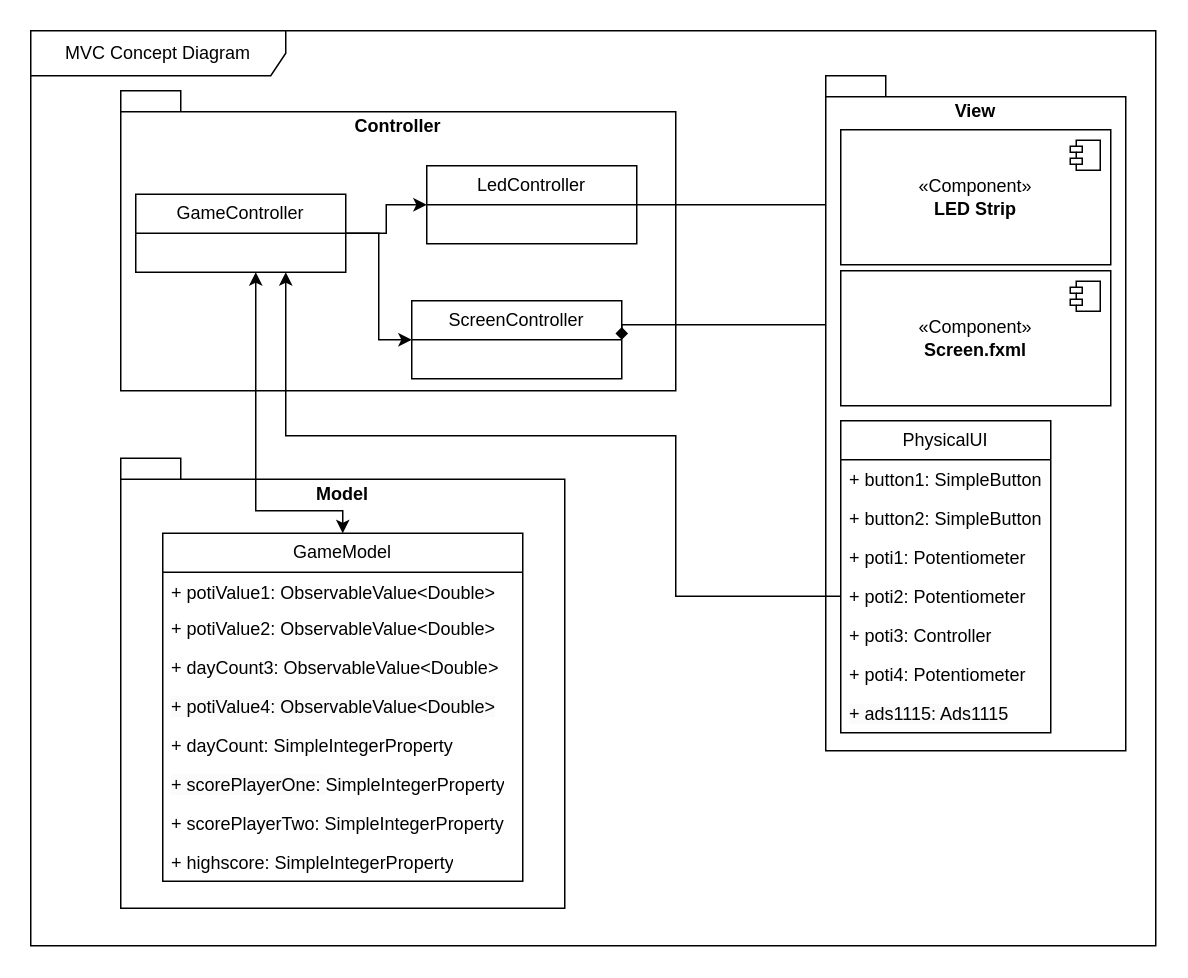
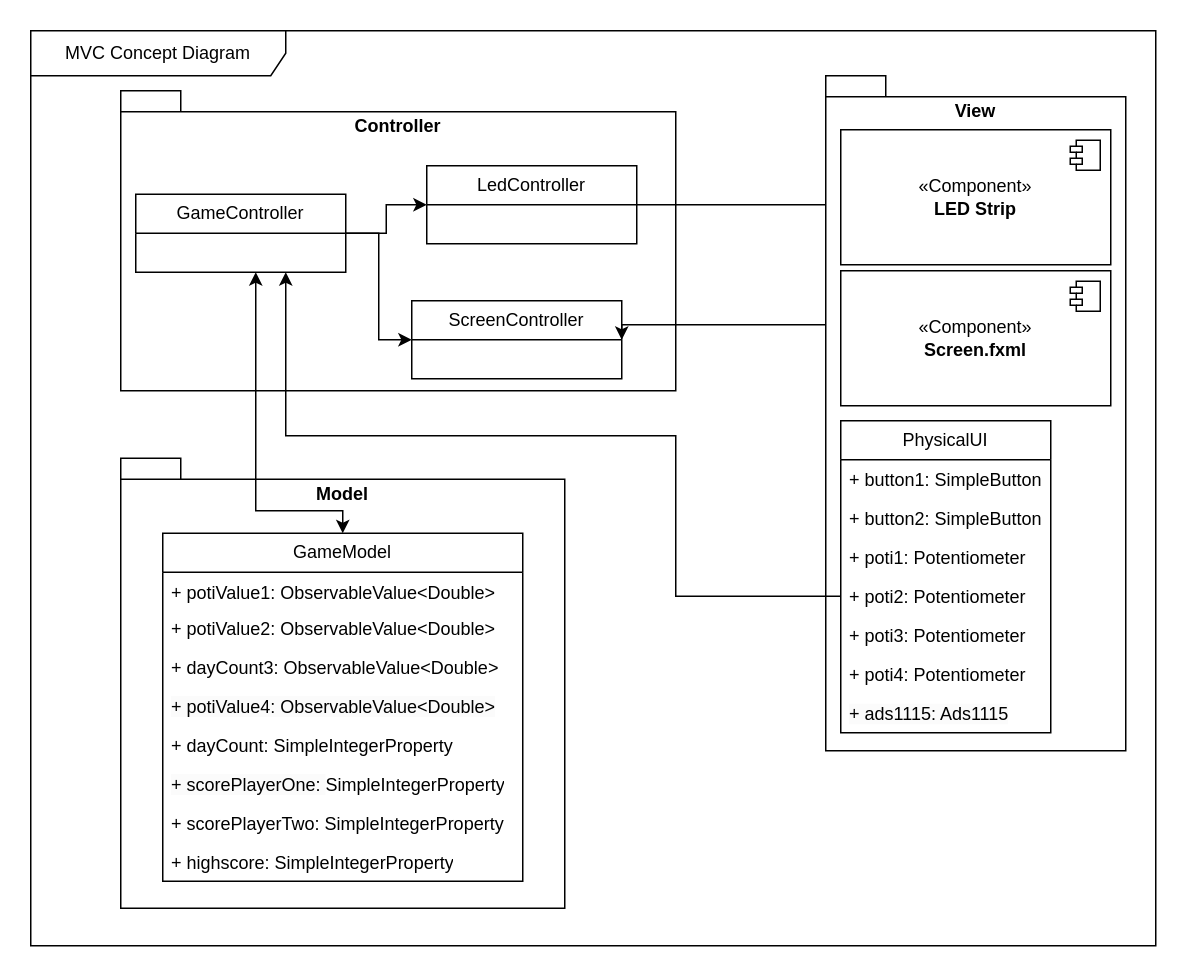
(627, 325) -> (627, 325)
(931, 637) -> (947, 648)
